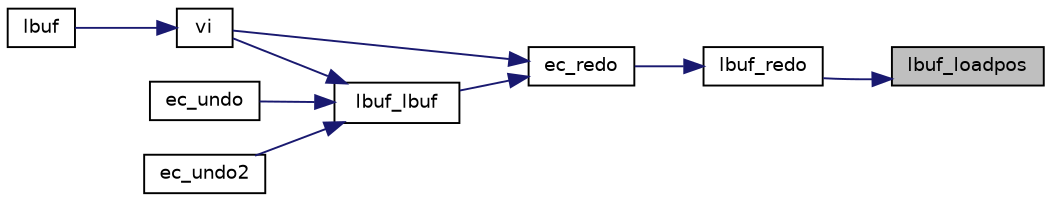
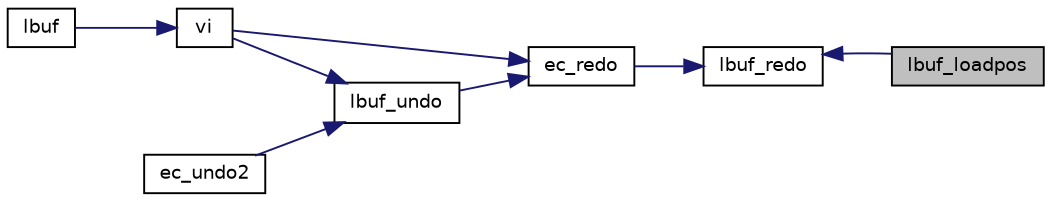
(848, 79) -> (867, 53)
(205, 101) -> none
(397, 103) -> (397, 103)
